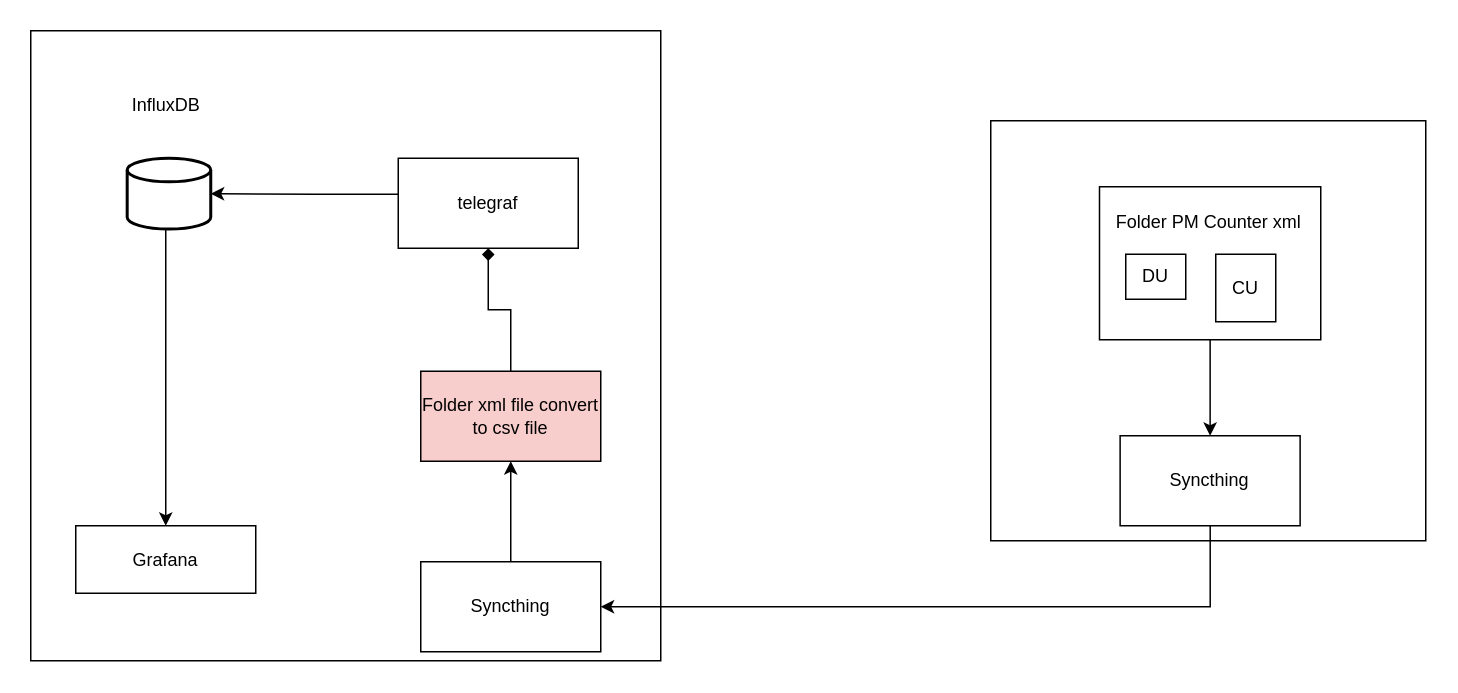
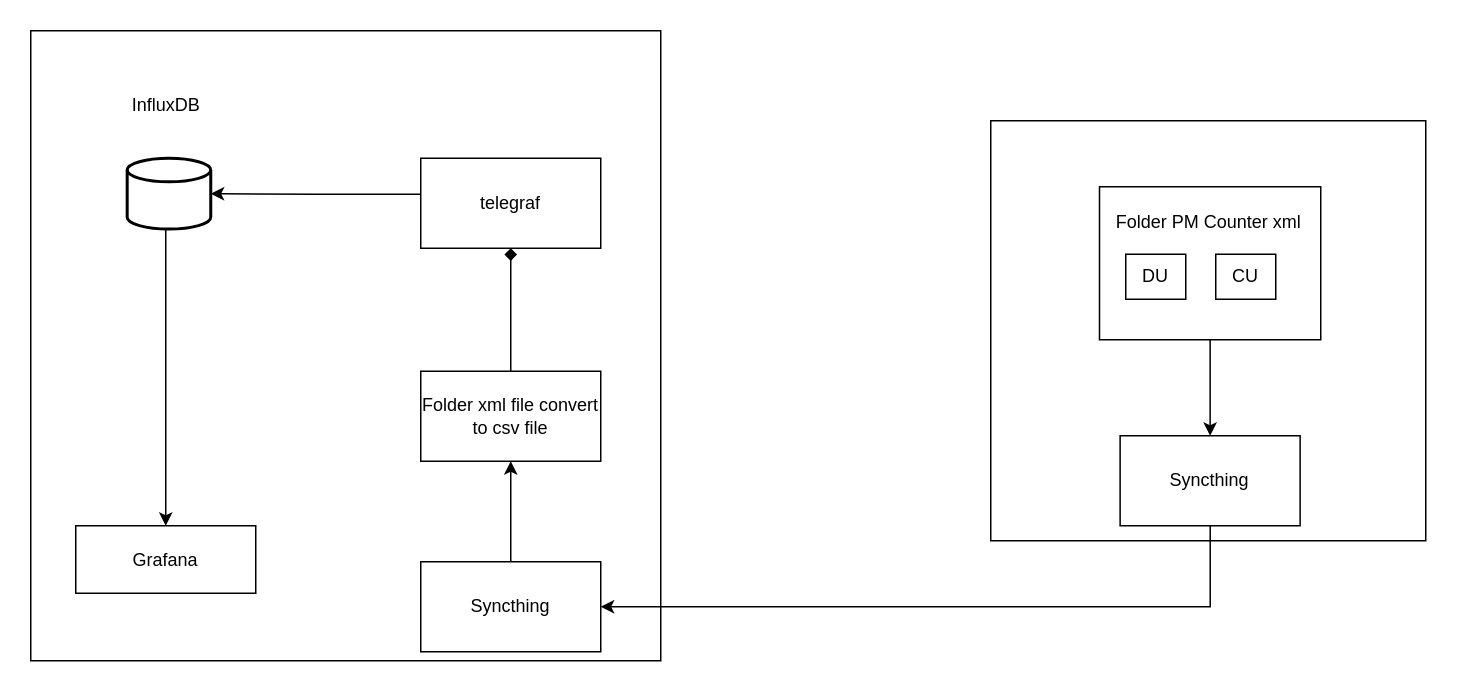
(488, 203) -> (511, 203)
(1246, 288) -> (1246, 277)
(511, 416) -> (511, 416)
